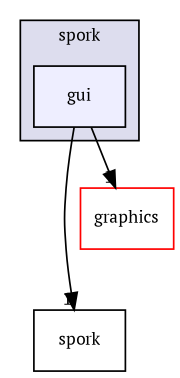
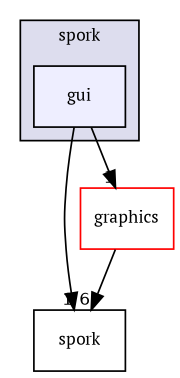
none -> (106, 272)
